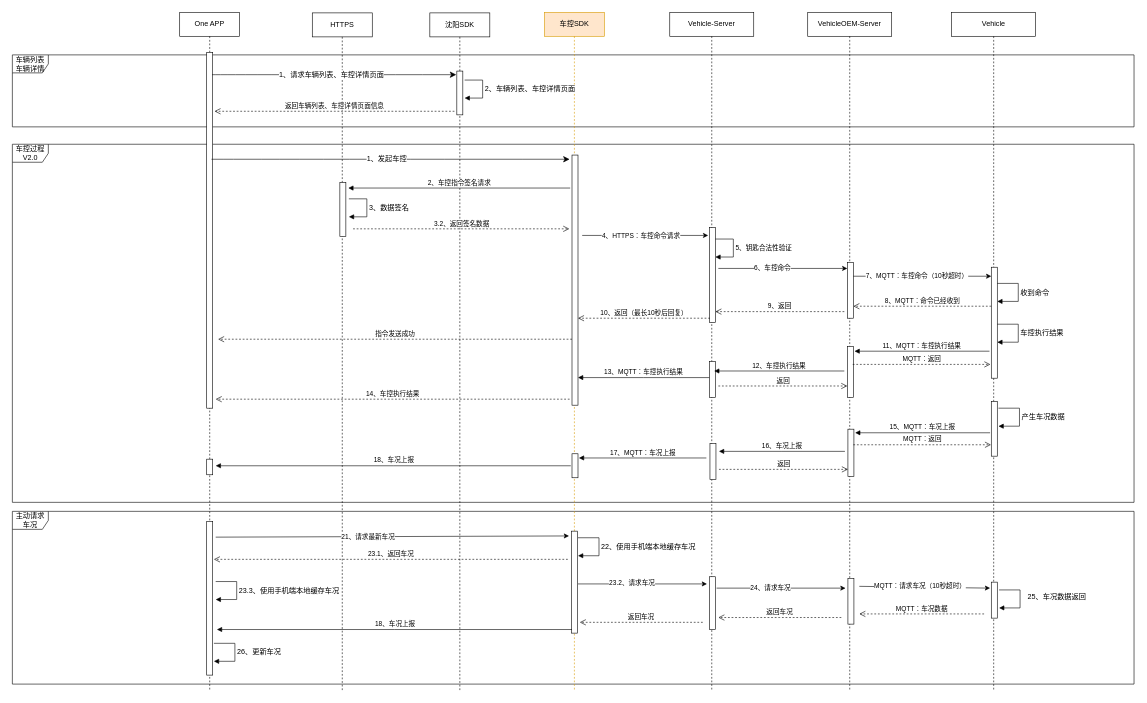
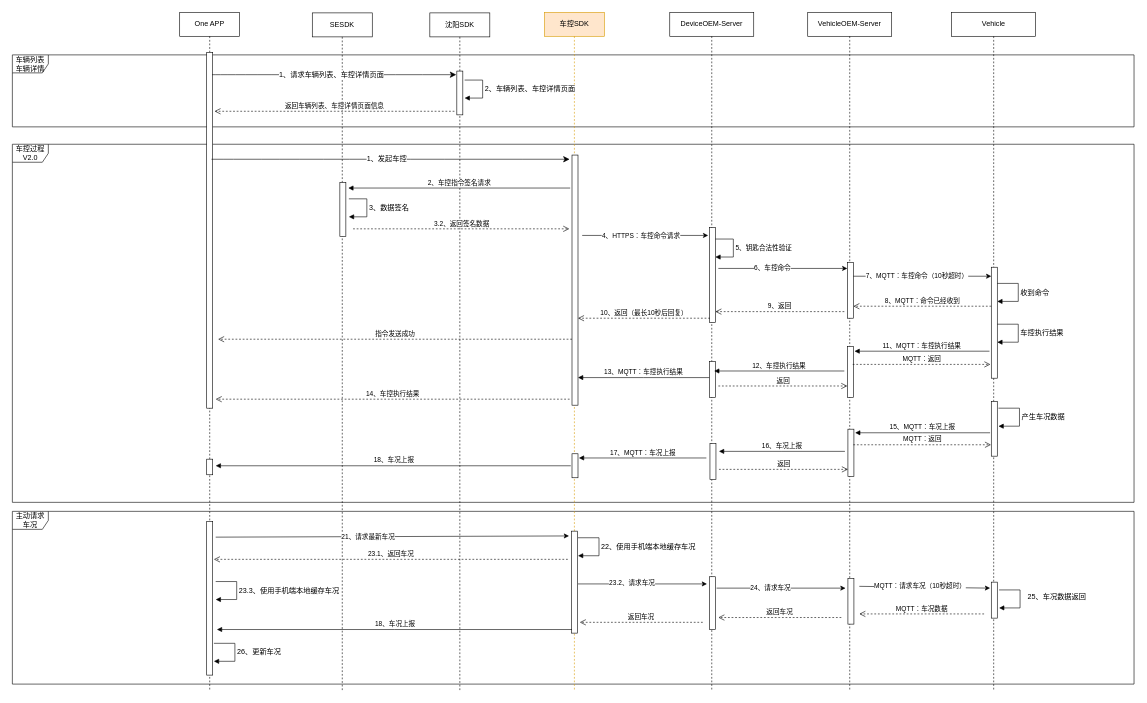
(712, 24) -> (712, 24)
(342, 25) -> (342, 25)
